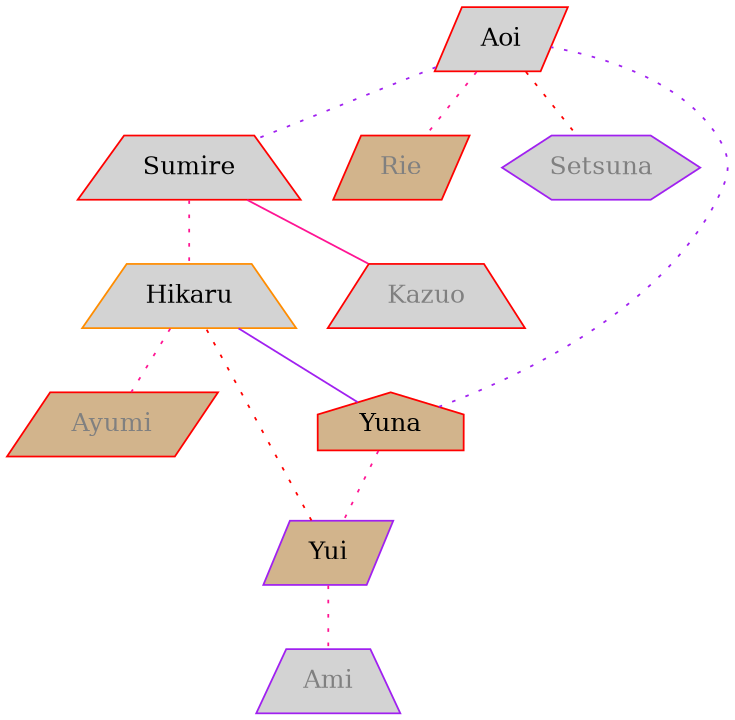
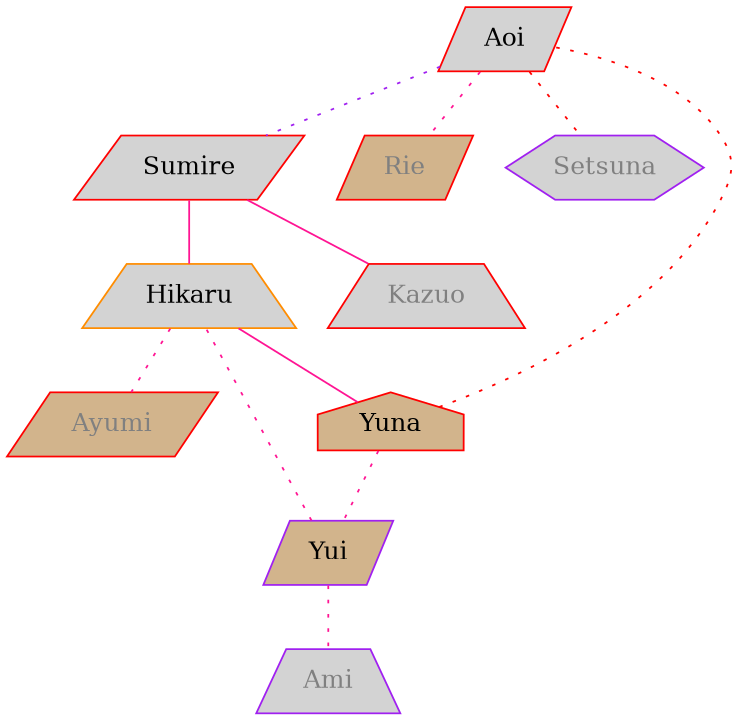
(189, 168) -> (189, 168)
(189, 232) -> (189, 232)
(692, 239) -> (695, 240)
(298, 365) -> (298, 365)
(259, 424) -> (259, 424)
